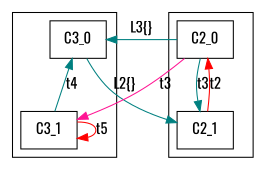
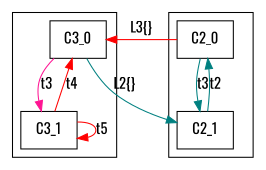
(147, 40) -> (147, 40)
(62, 90) -> (62, 90)
(209, 90) -> (209, 90)
(139, 91) -> (40, 78)
